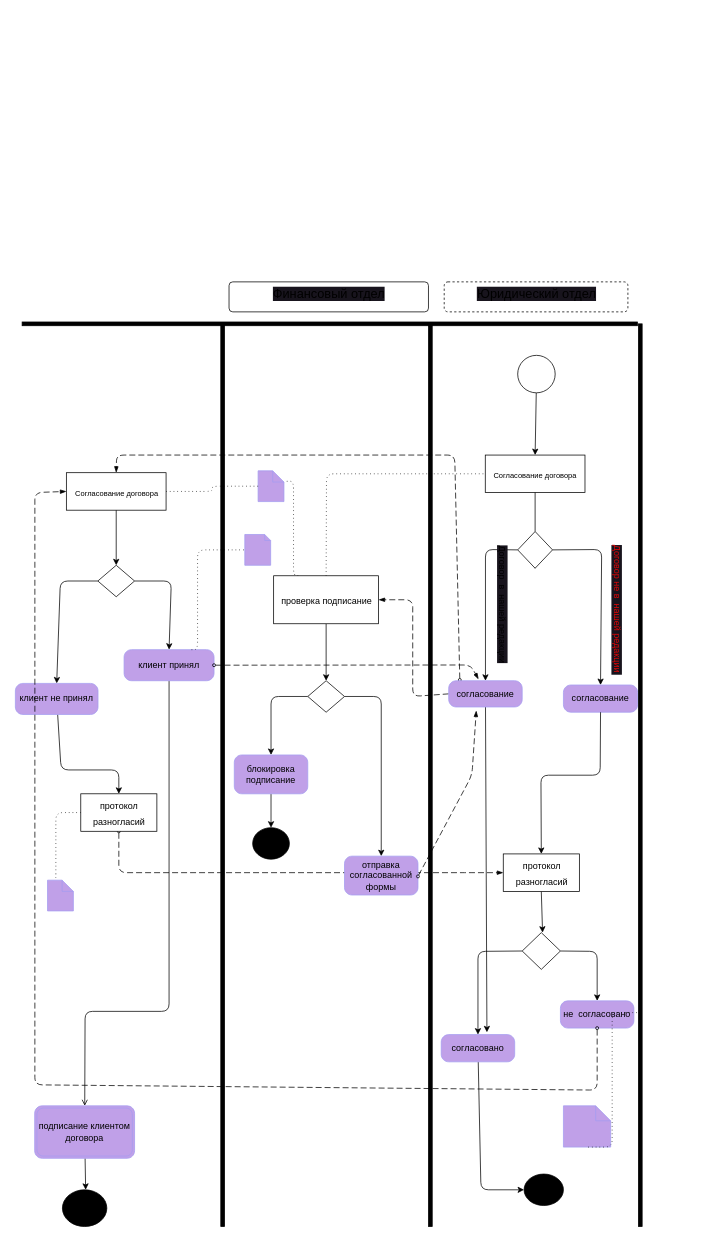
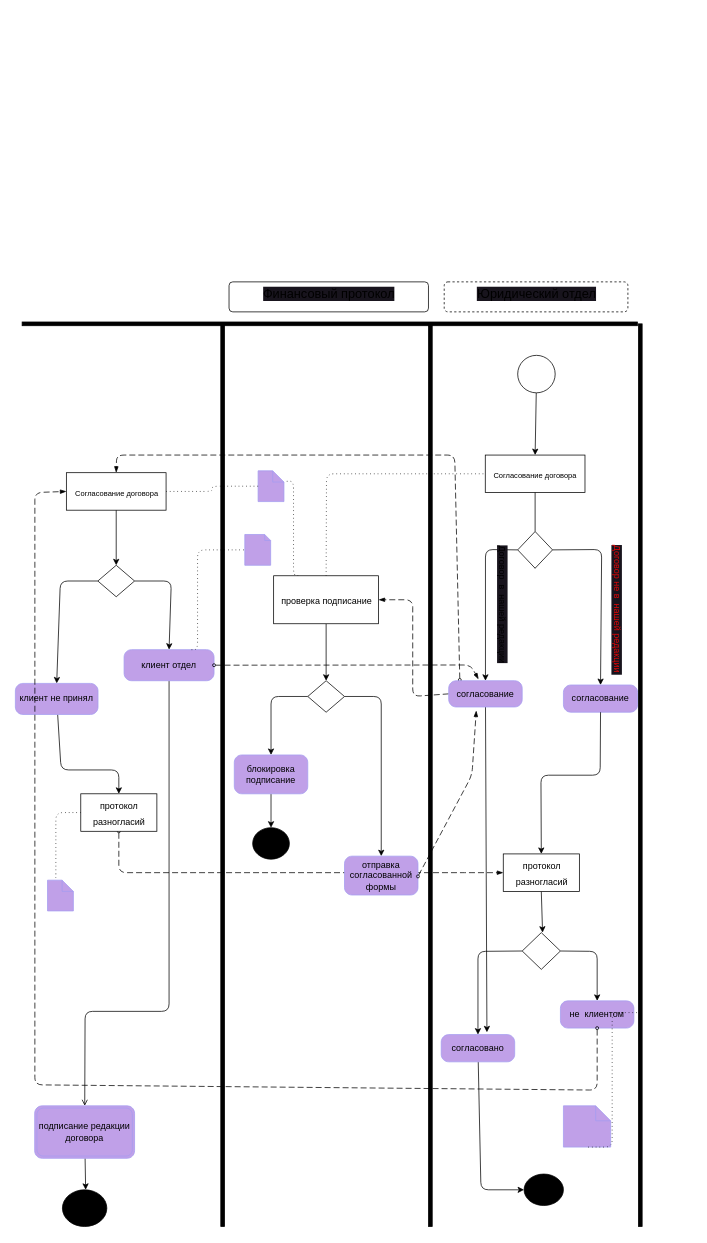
(329, 292) -> (329, 292)
(169, 665) -> (169, 665)
(597, 1014) -> (597, 1014)
(85, 1132) -> (85, 1132)
